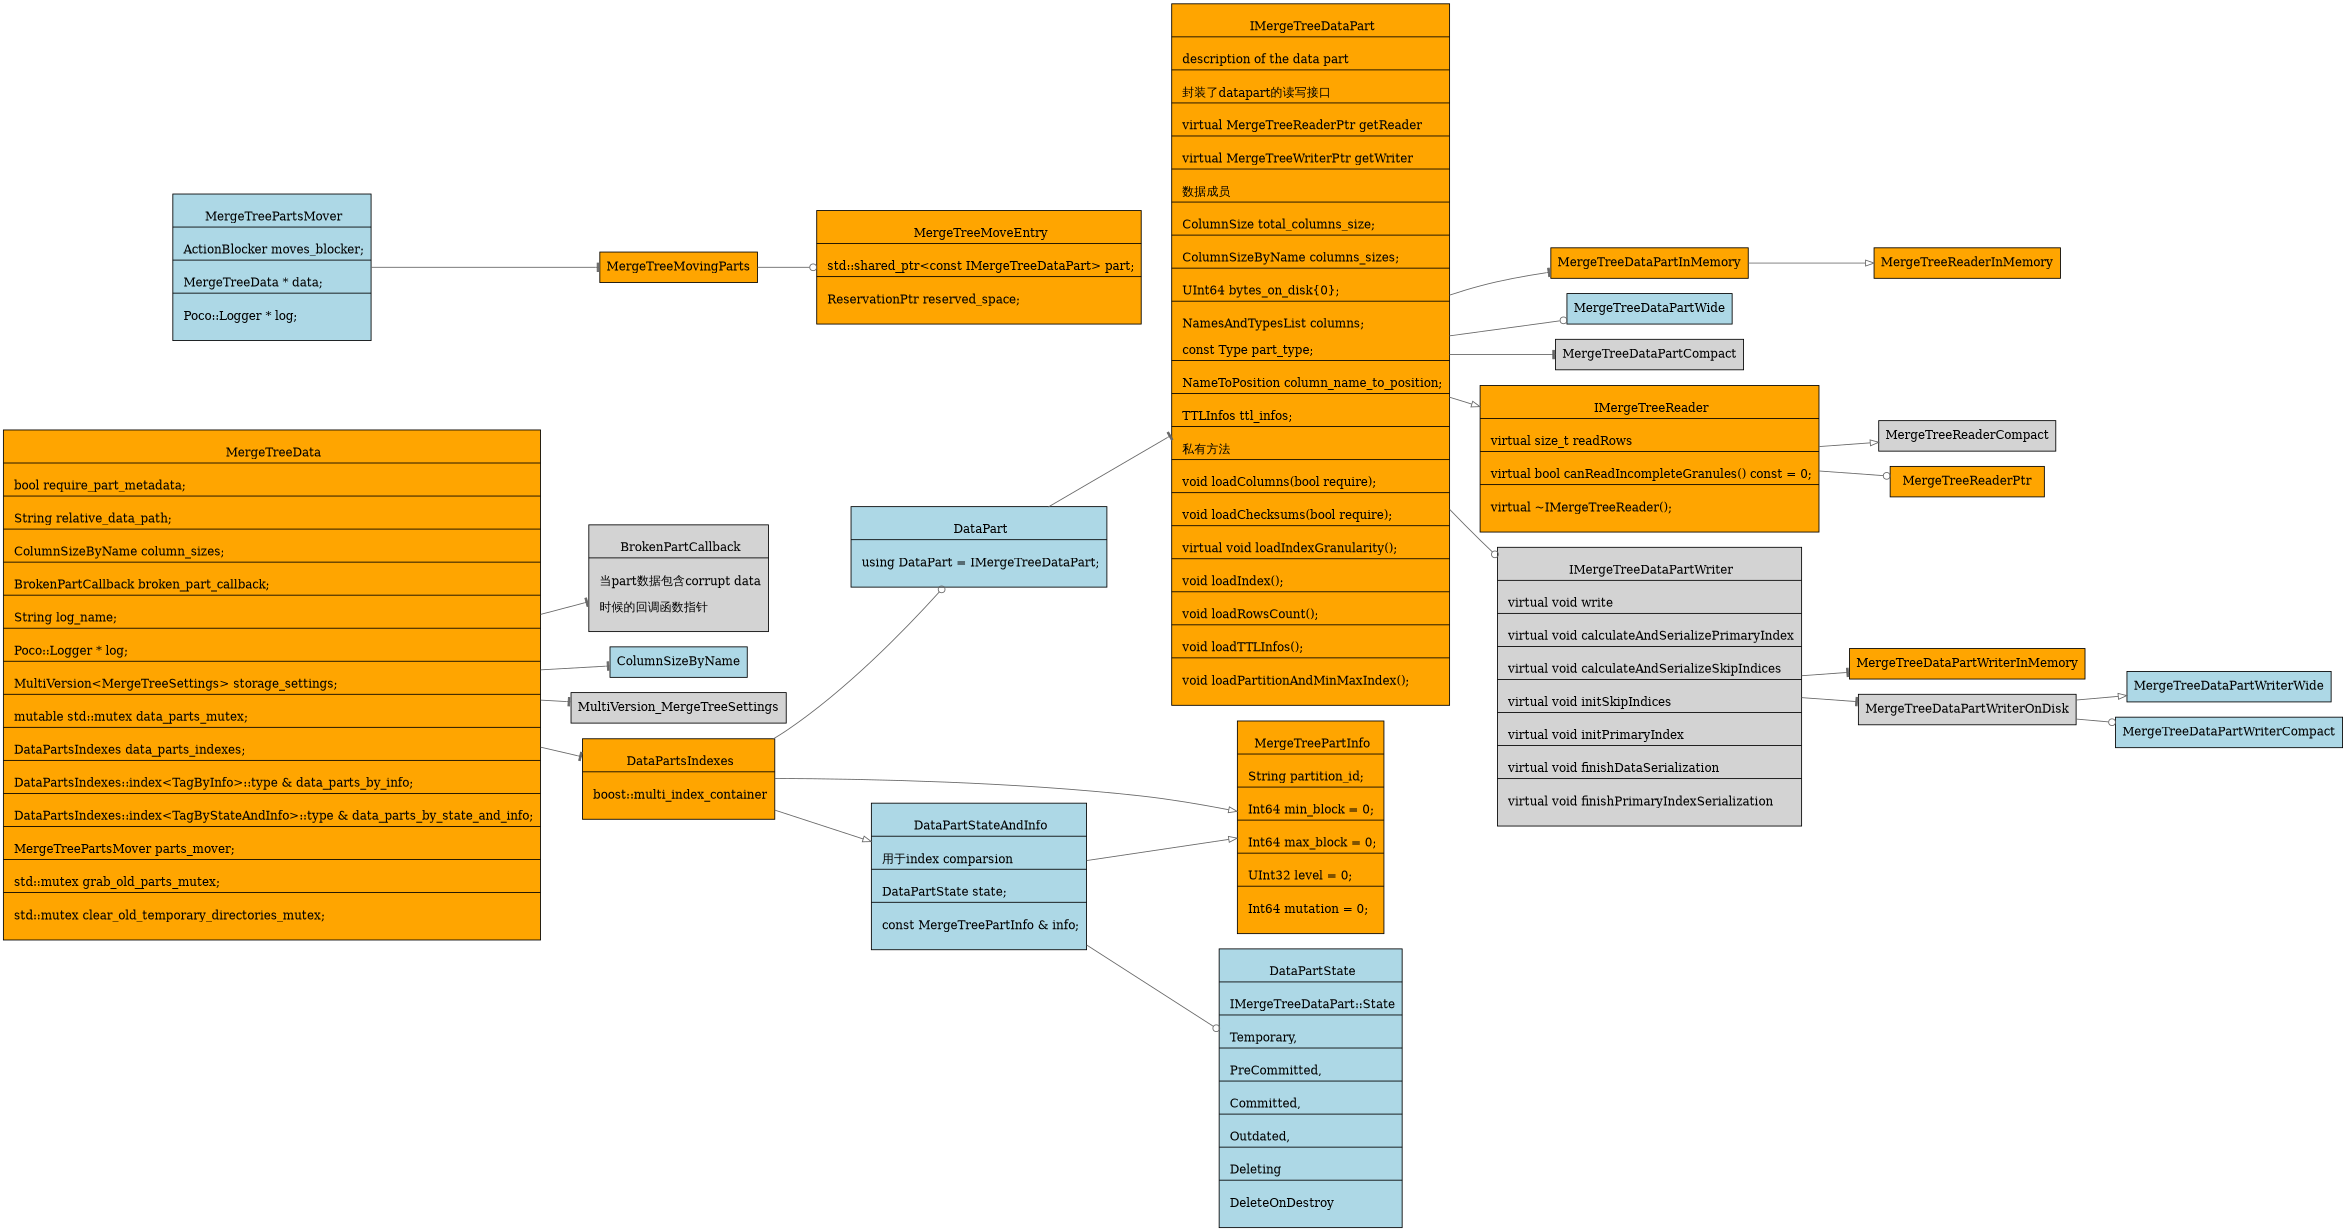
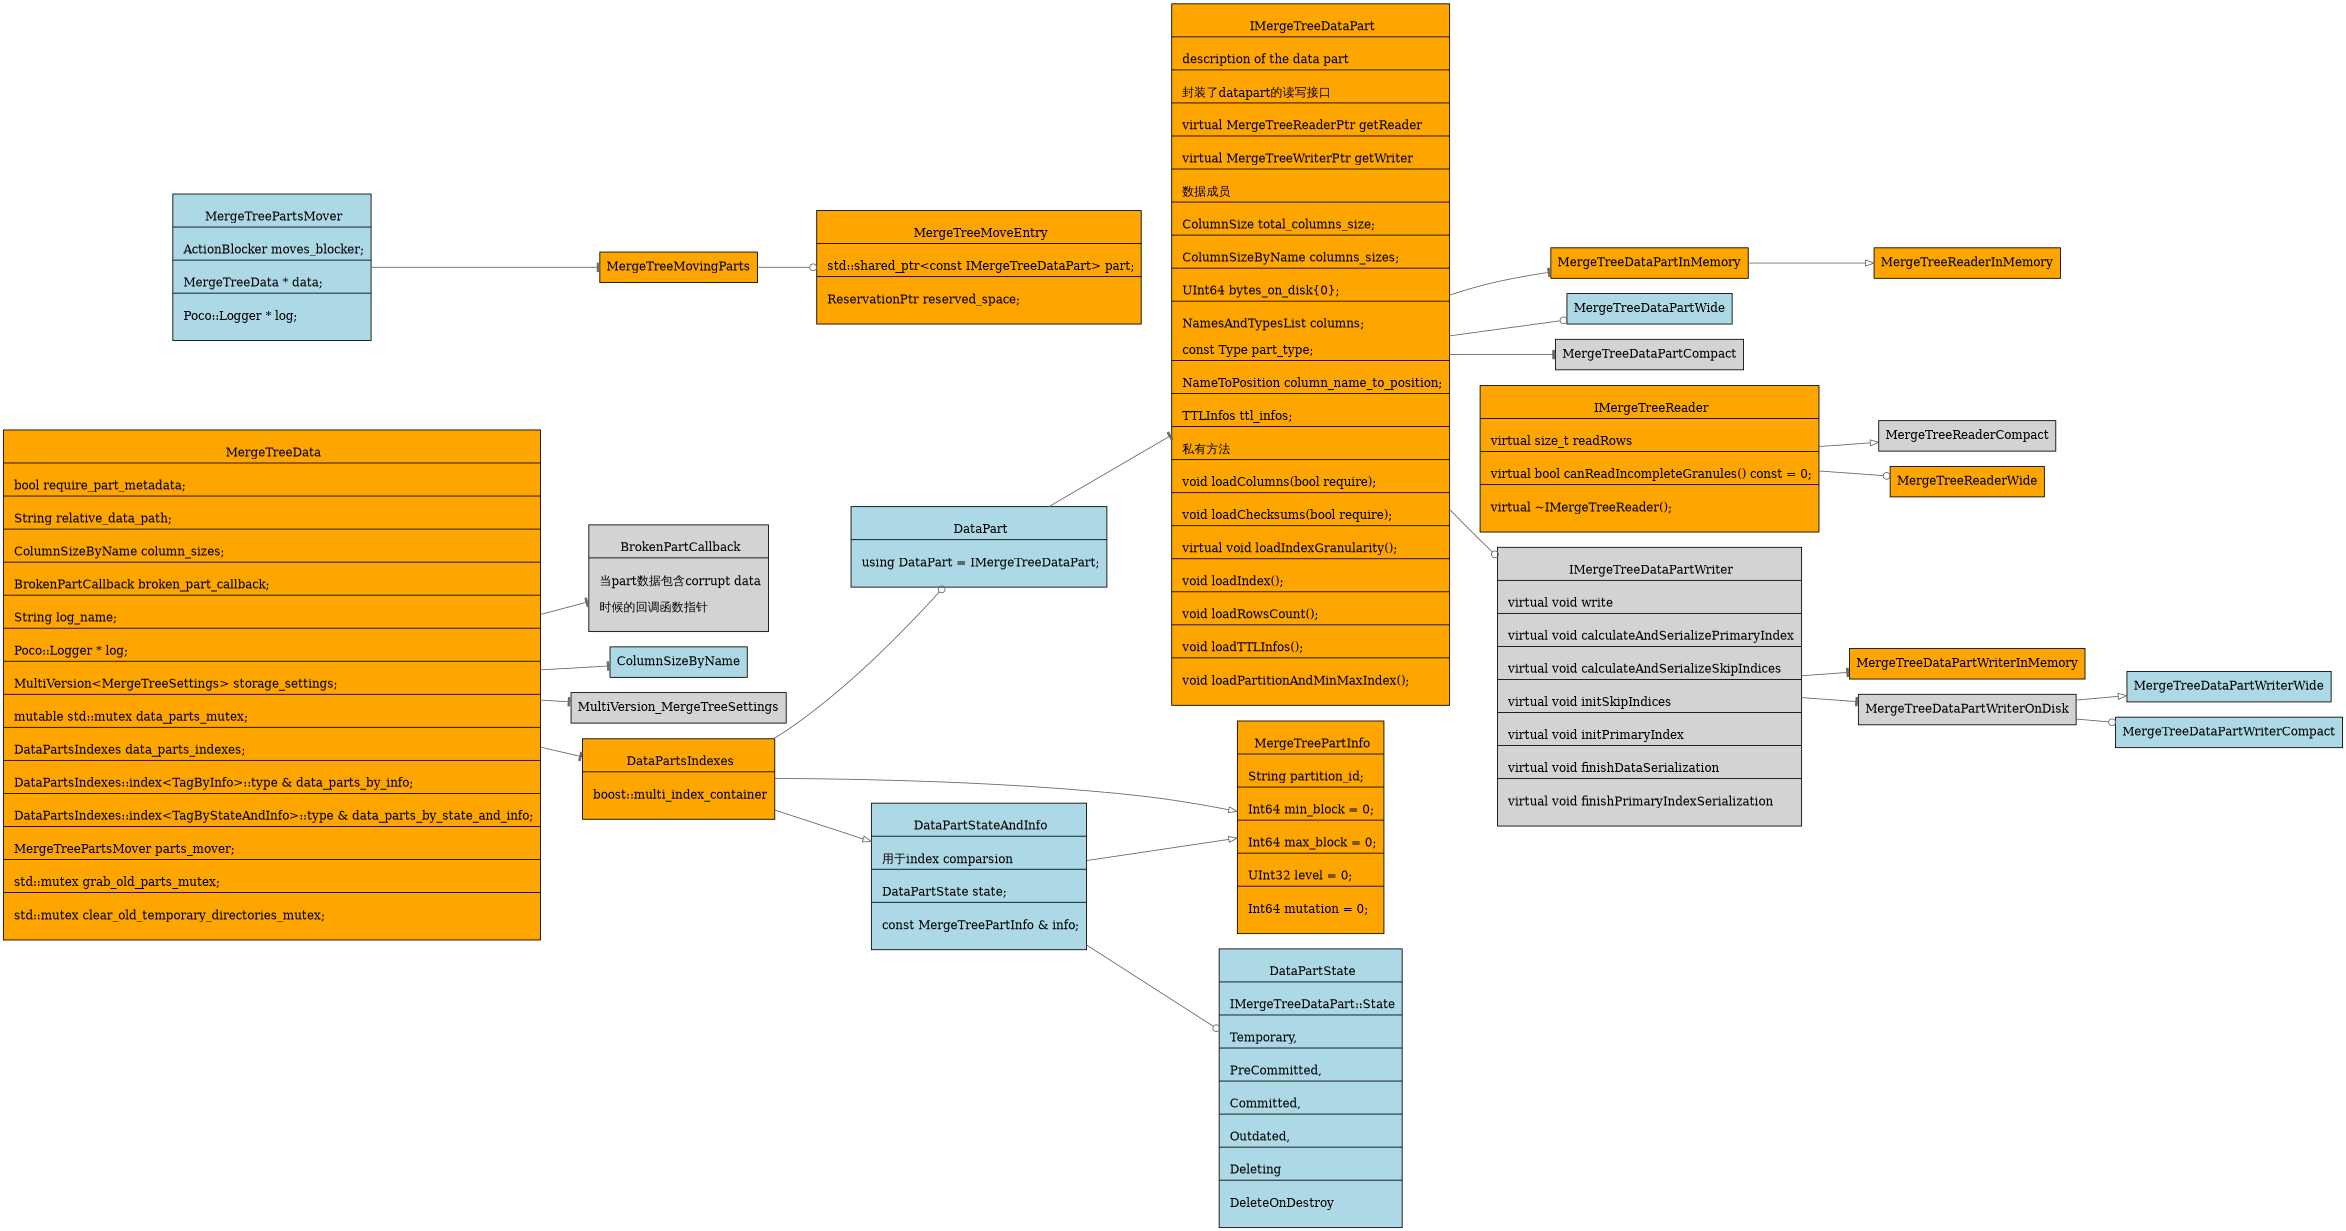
(1461, 401) -> none
(1967, 482) -> (1967, 482)
